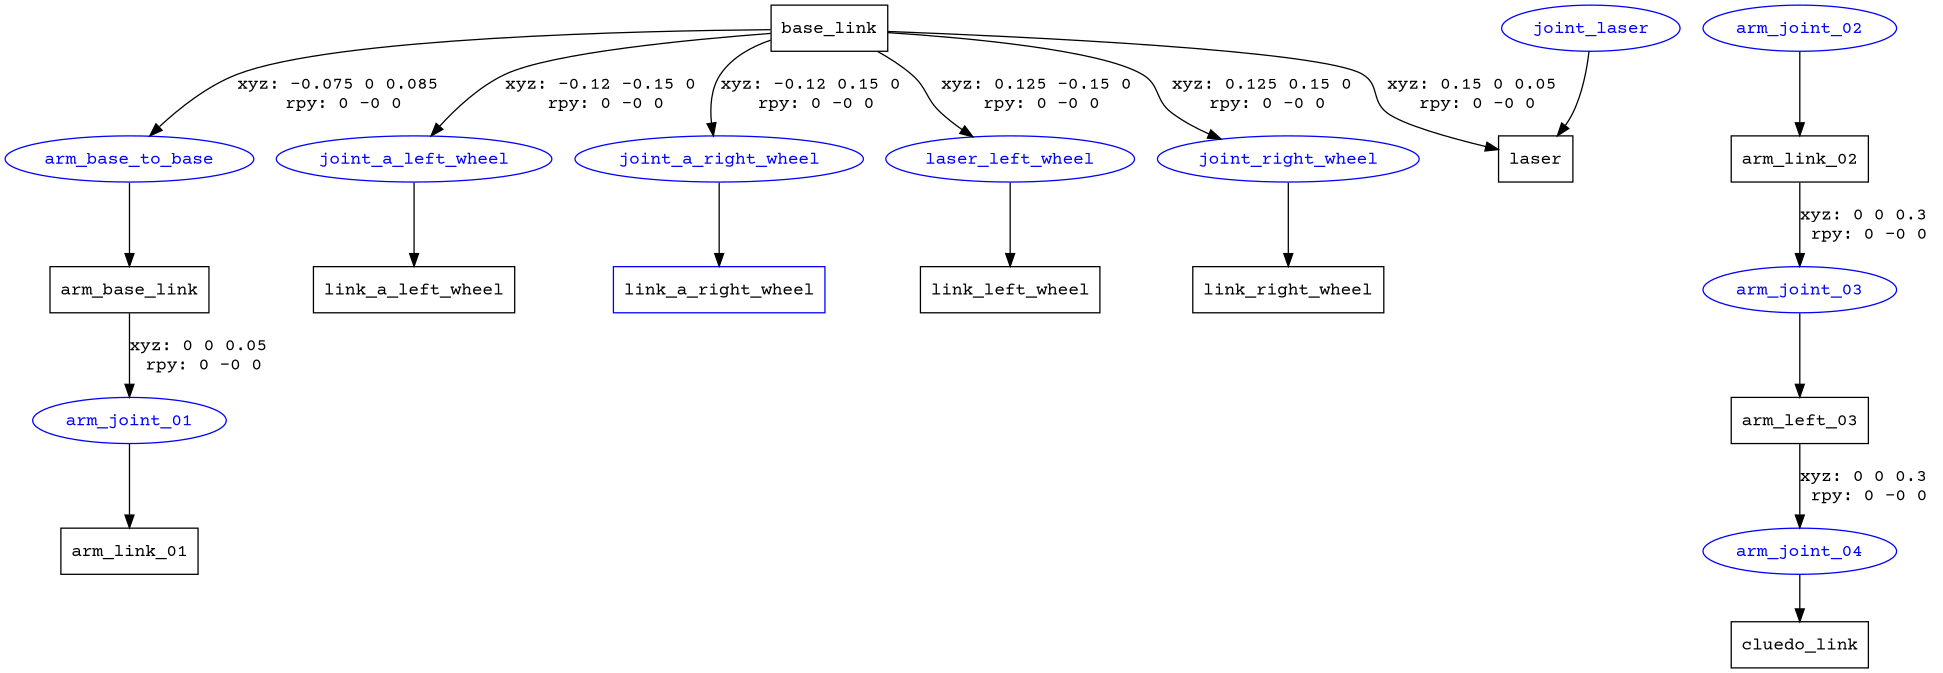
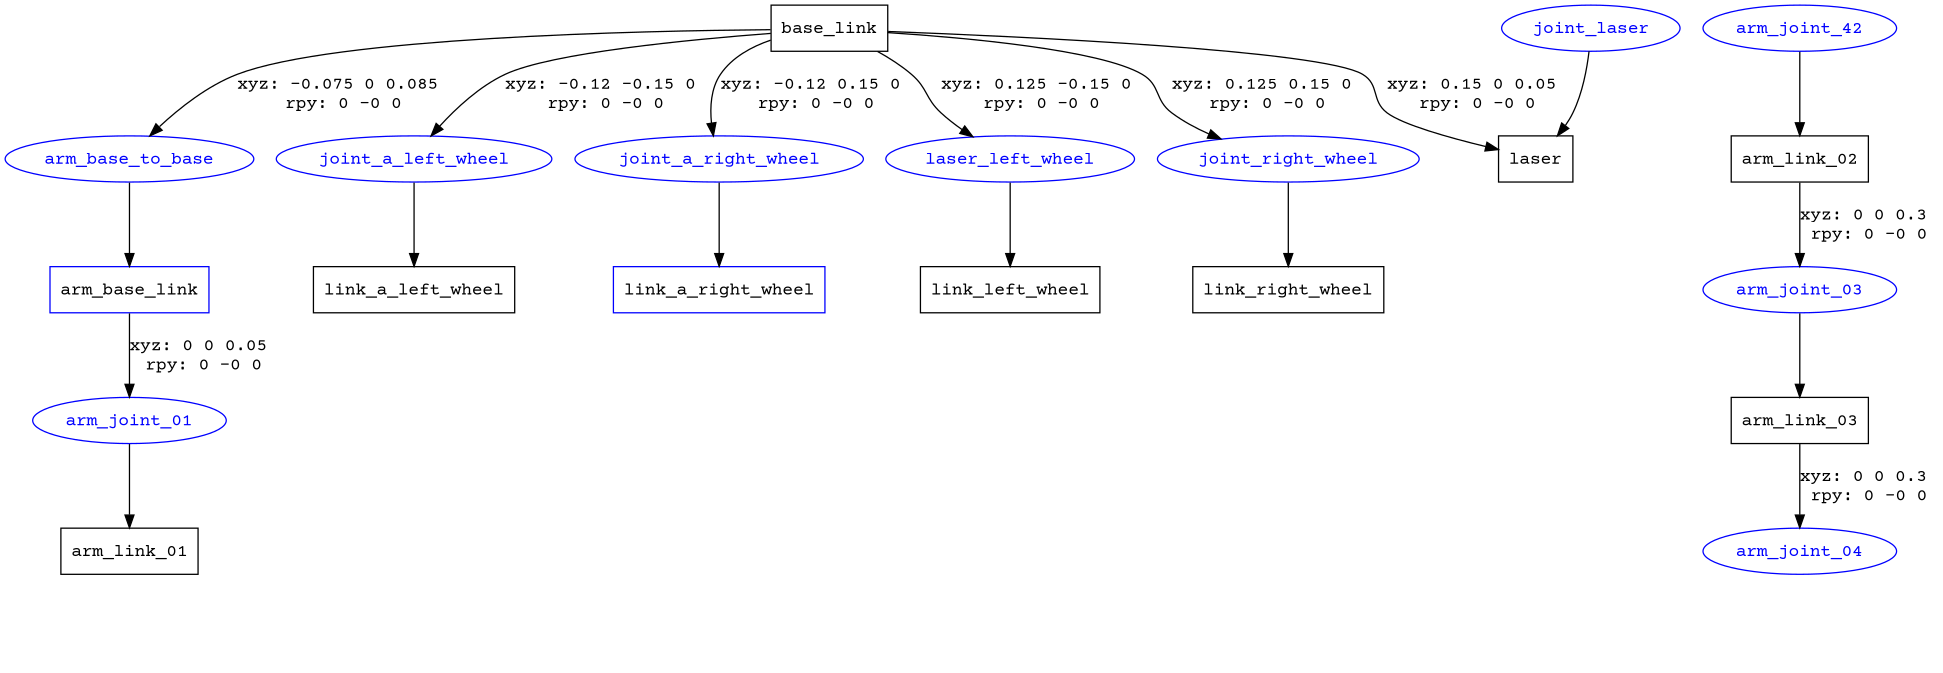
(1800, 28) -> (1800, 28)
(129, 290) -> (129, 290)
(1800, 420) -> (1800, 420)
(1800, 645) -> none
